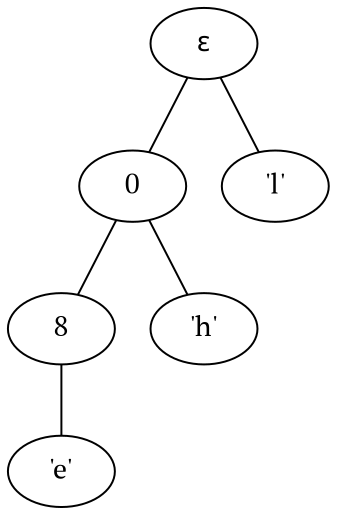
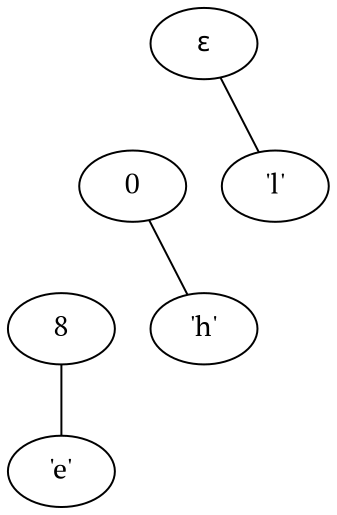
(168, 115) -> none
(97, 258) -> none
